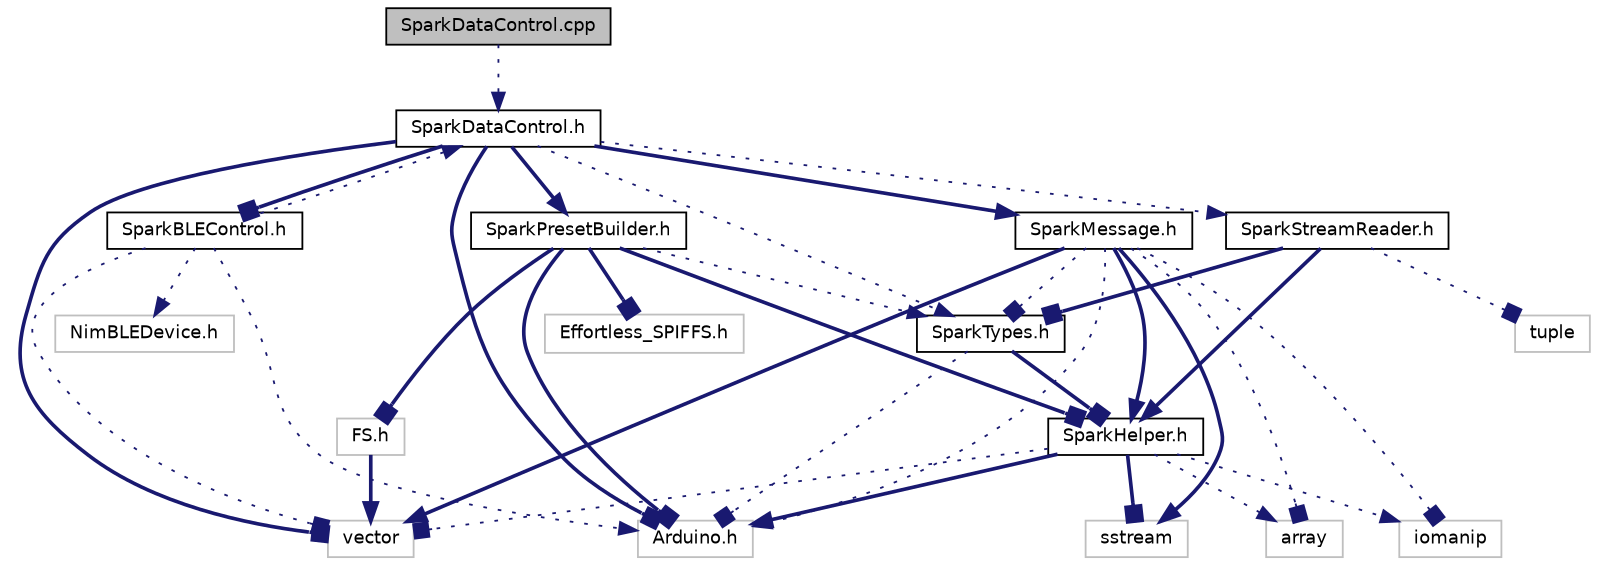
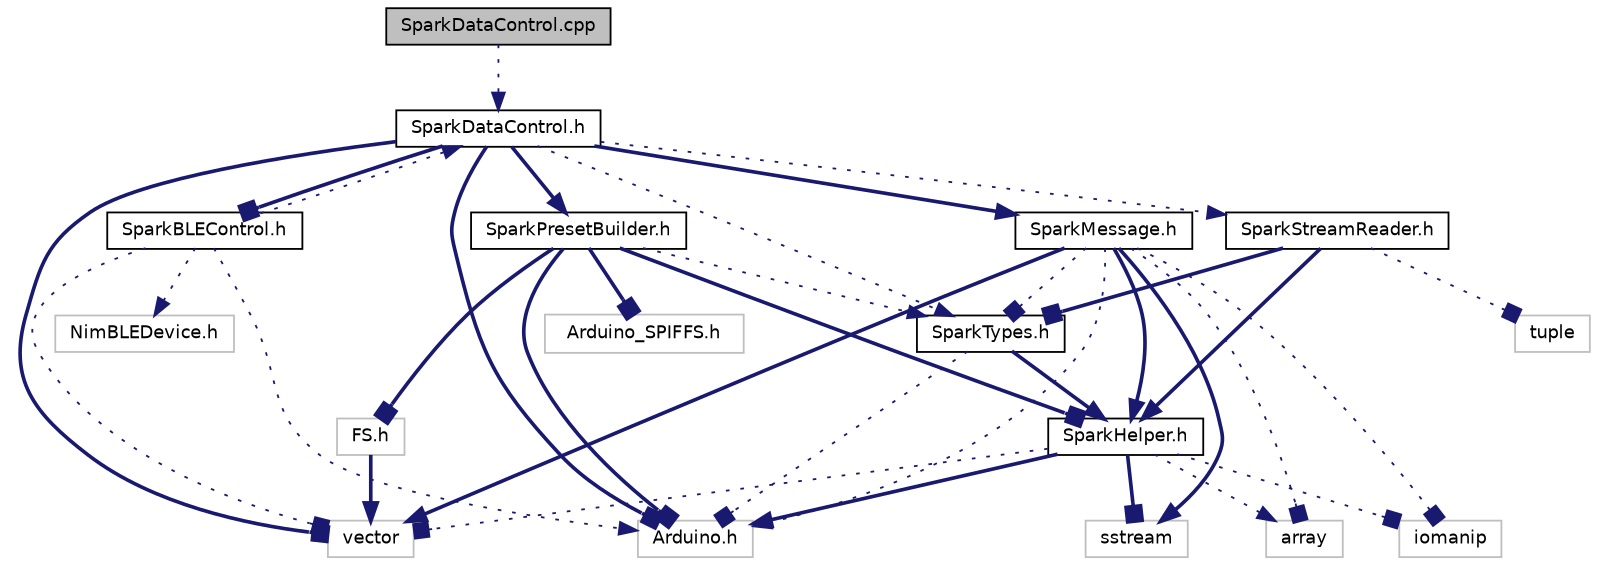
(644, 334) -> (644, 334)
(1045, 375) -> (1045, 375)
(1274, 484) -> (1274, 484)
